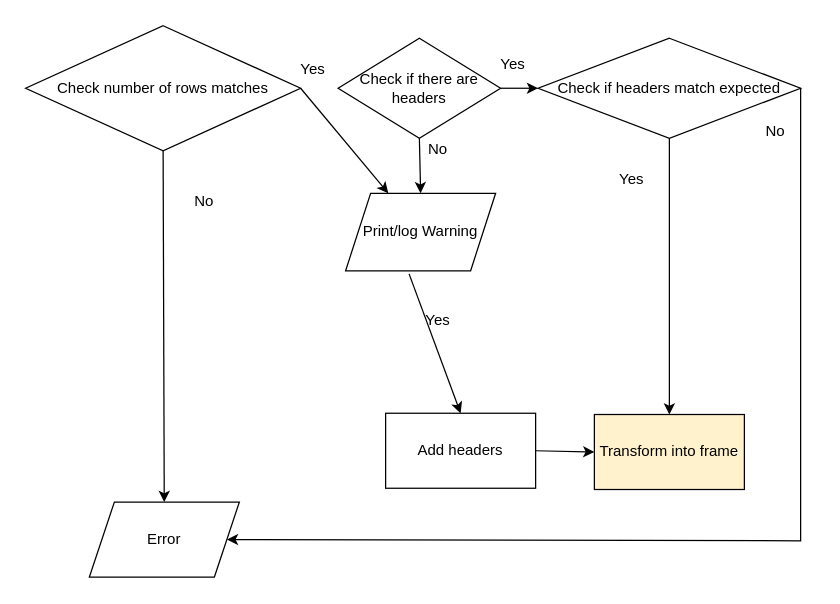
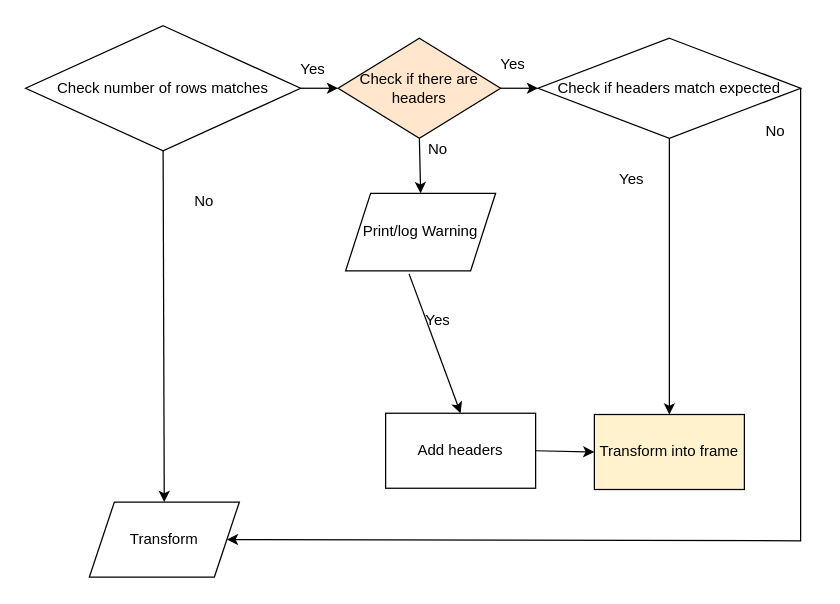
(419, 88) -> (419, 88)
(342, 138) -> (315, 88)
(164, 539) -> (164, 539)
